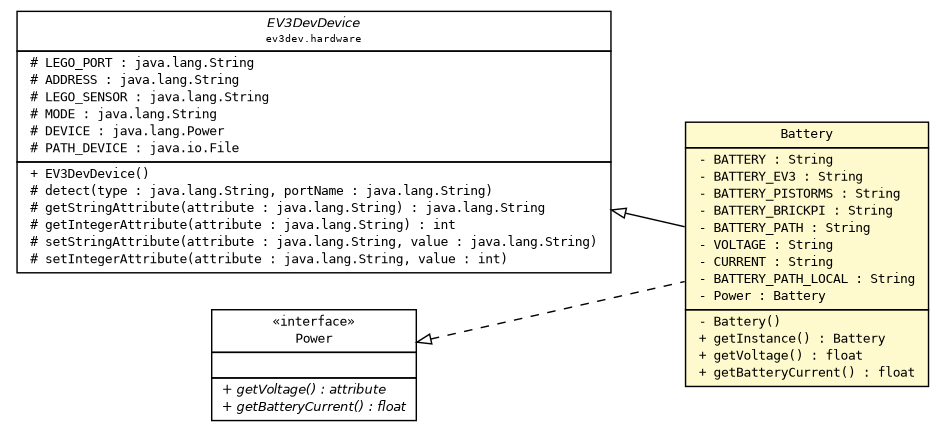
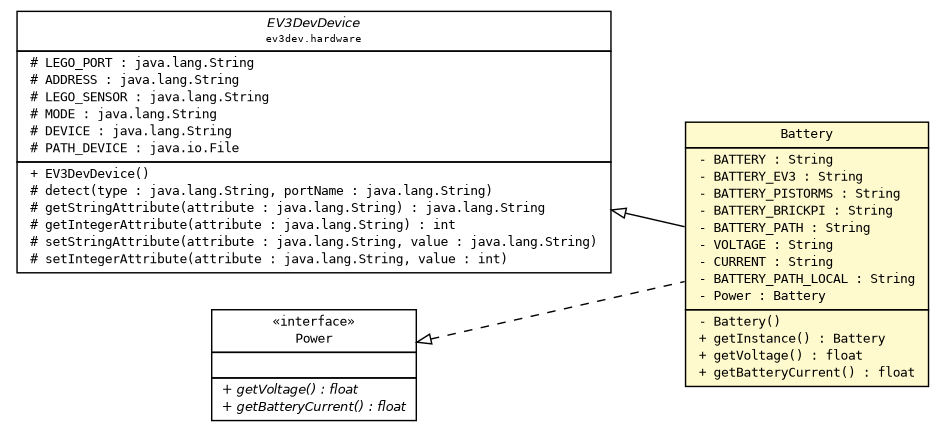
(128, 131) -> (131, 131)
(304, 390) -> (291, 390)
